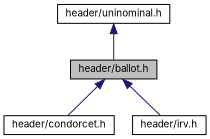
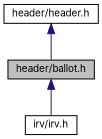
(114, 14) -> (51, 14)
(59, 125) -> none
(169, 125) -> (51, 125)
